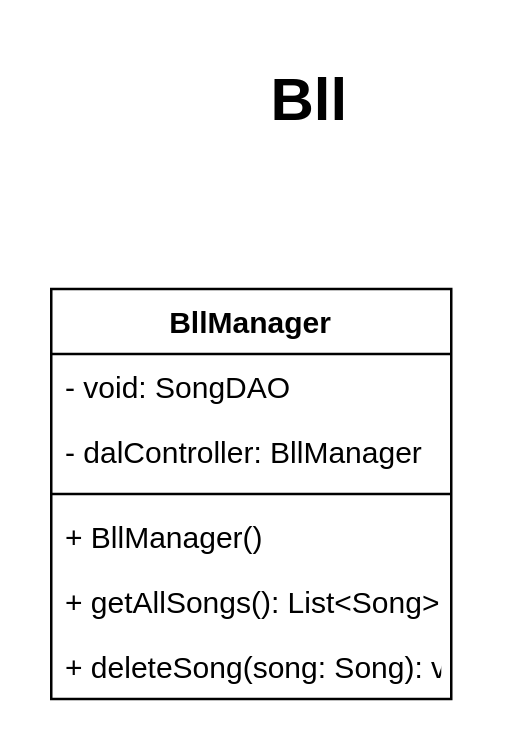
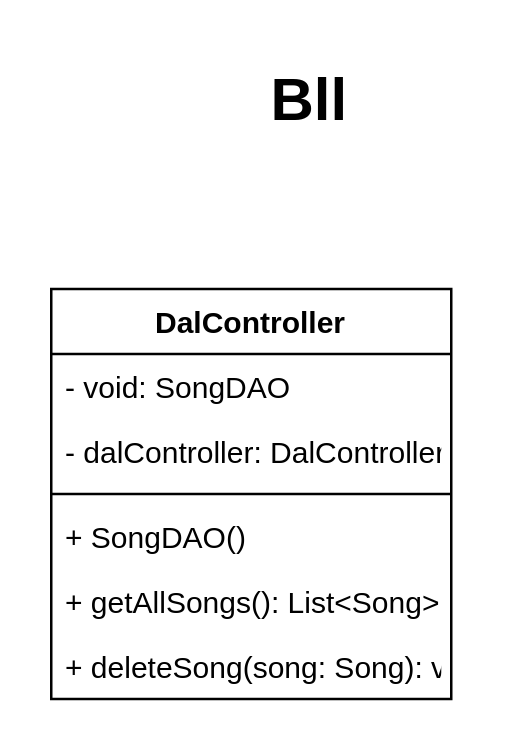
(250, 323) -> (250, 323)
(261, 453) -> (282, 453)
(171, 538) -> (154, 538)
